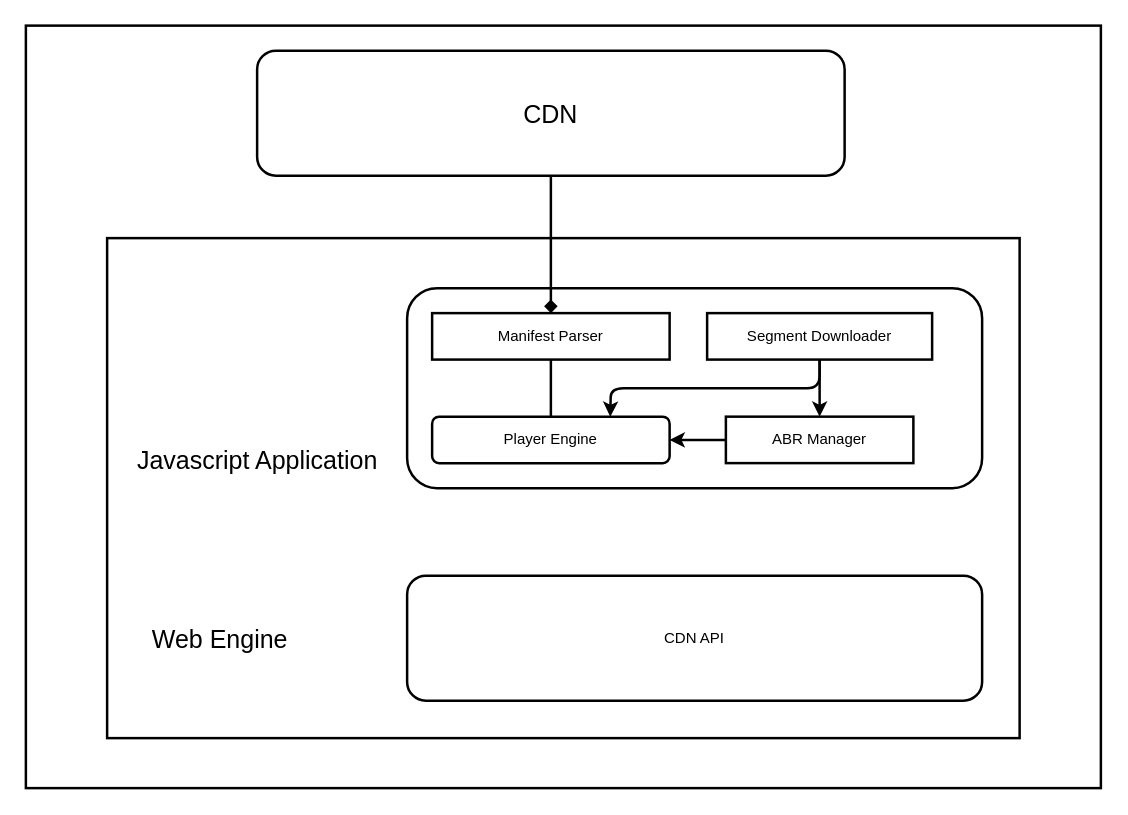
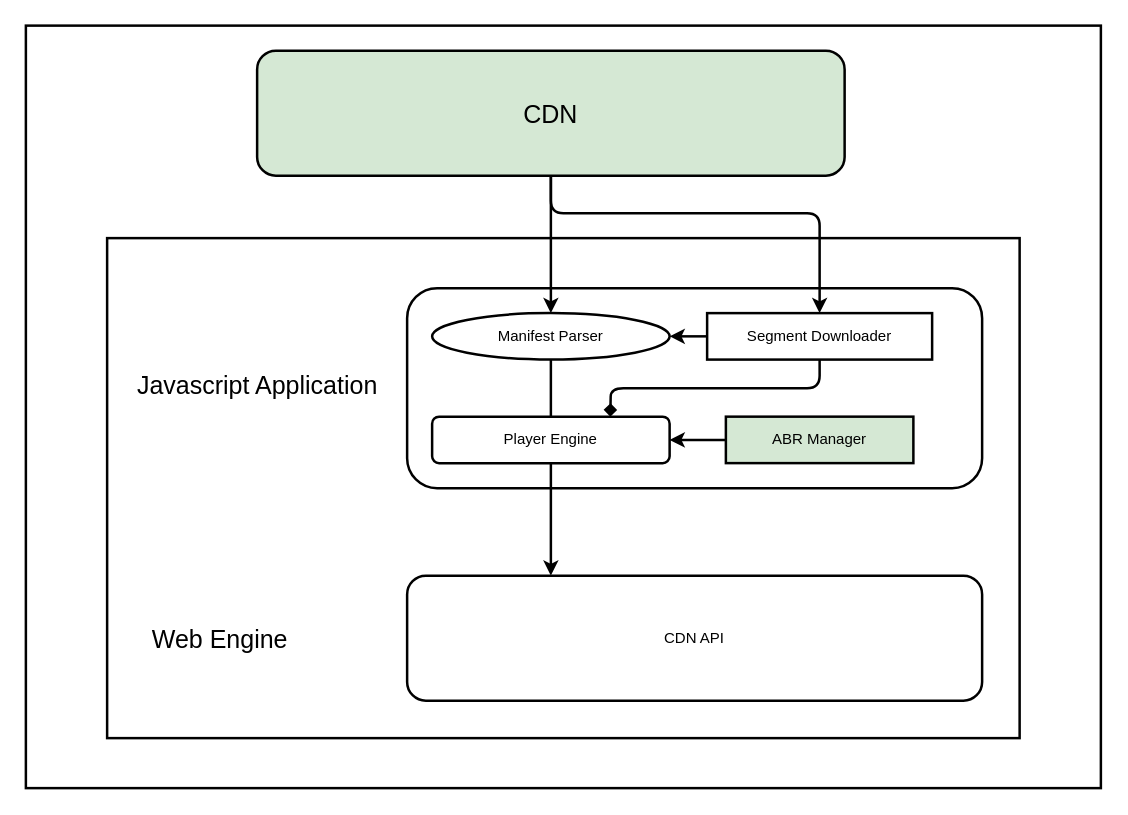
(551, 113) -> (551, 113)
none -> (727, 213)
(551, 299) -> (551, 300)
(551, 336) -> (551, 336)
(819, 395) -> (694, 336)
(610, 404) -> (610, 403)
(819, 440) -> (819, 440)
(257, 460) -> (257, 385)
none -> (551, 514)
